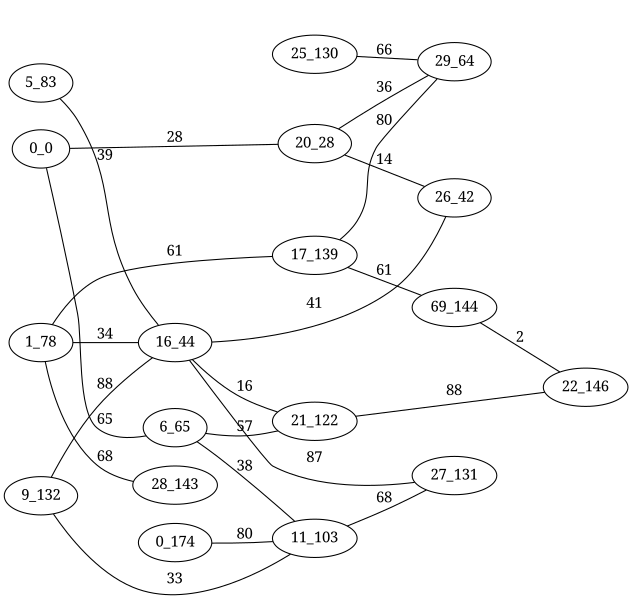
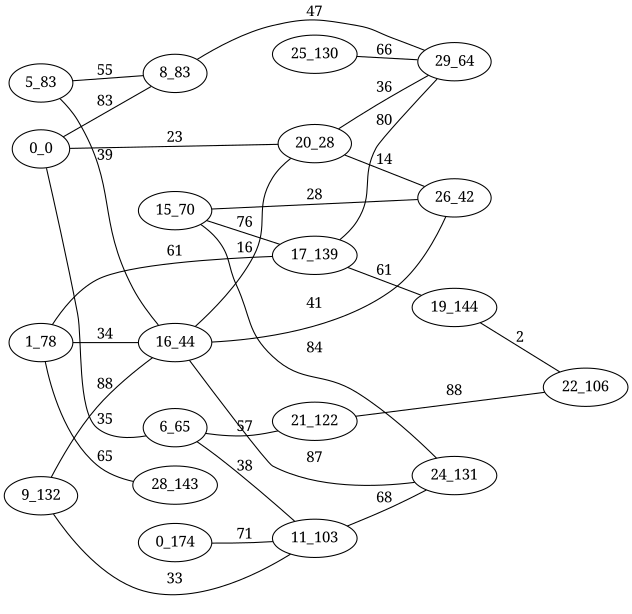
none -> (175, 73)
(175, 138) -> (175, 138)
none -> (175, 211)
(454, 307) -> (454, 307)
(586, 387) -> (586, 387)
(231, 392) -> (257, 249)
(105, 420) -> (105, 420)
(105, 457) -> (105, 457)
(454, 476) -> (454, 476)
(245, 535) -> (245, 535)
